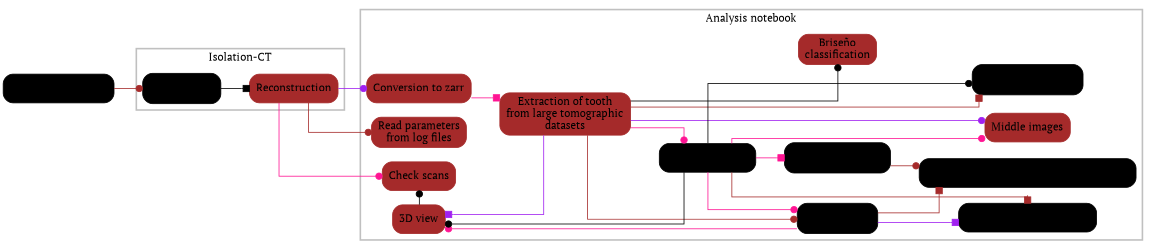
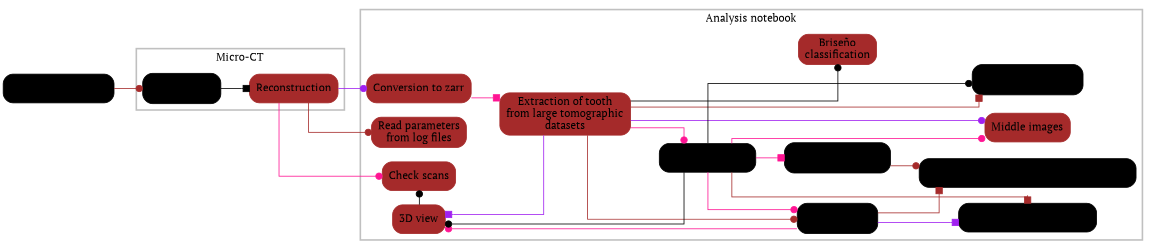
(240, 58) -> (240, 58)
